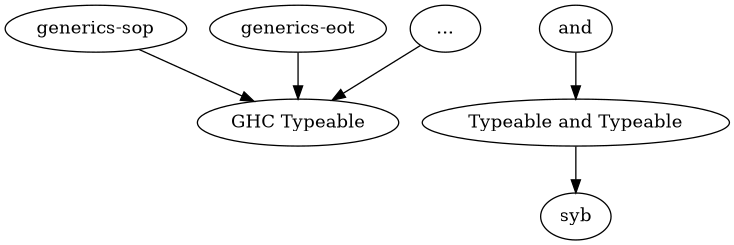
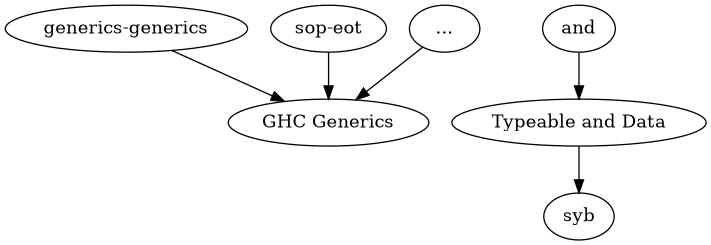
(96, 29) -> (126, 29)
(298, 29) -> (329, 29)
(298, 123) -> (329, 123)
(576, 123) -> (579, 123)
